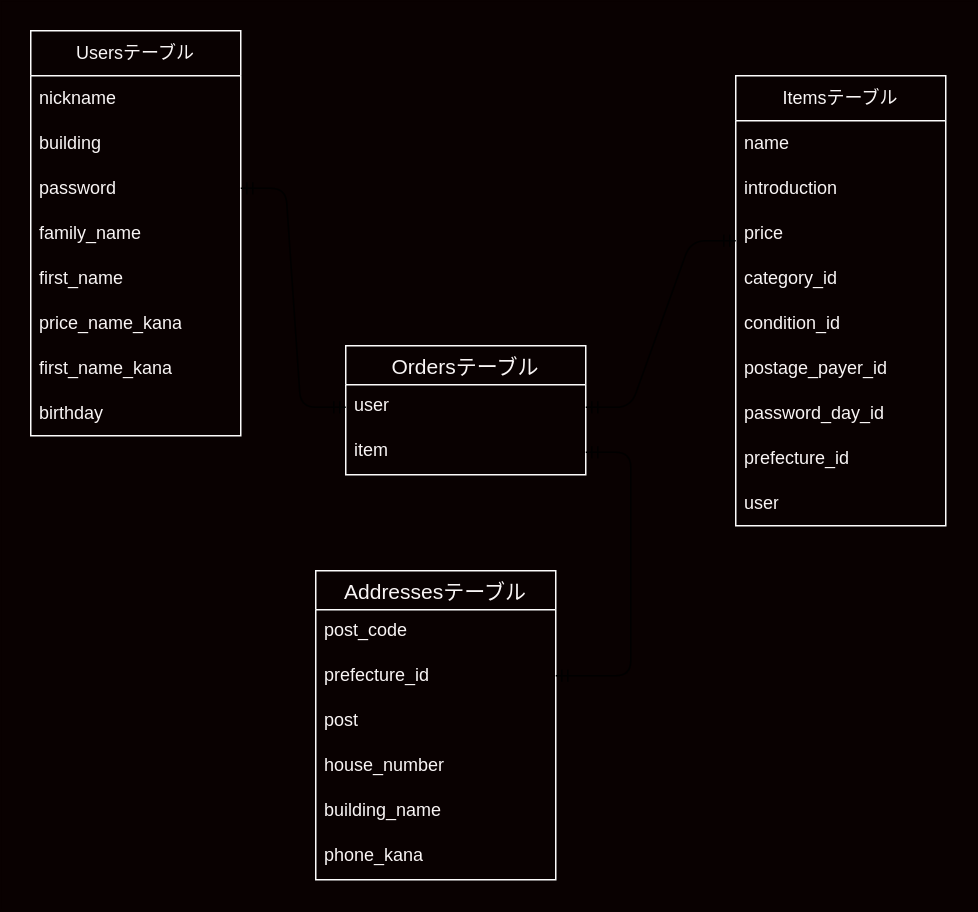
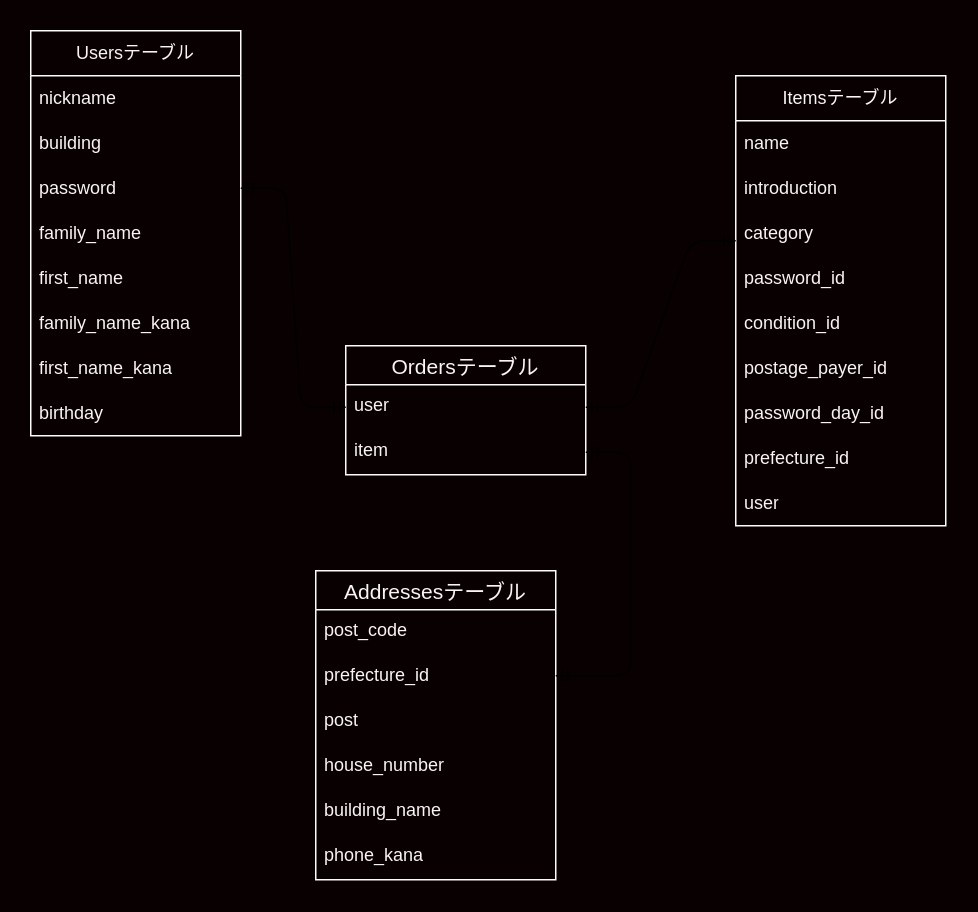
(768, 233) -> (785, 233)
(798, 278) -> (798, 278)
(113, 323) -> (116, 323)
